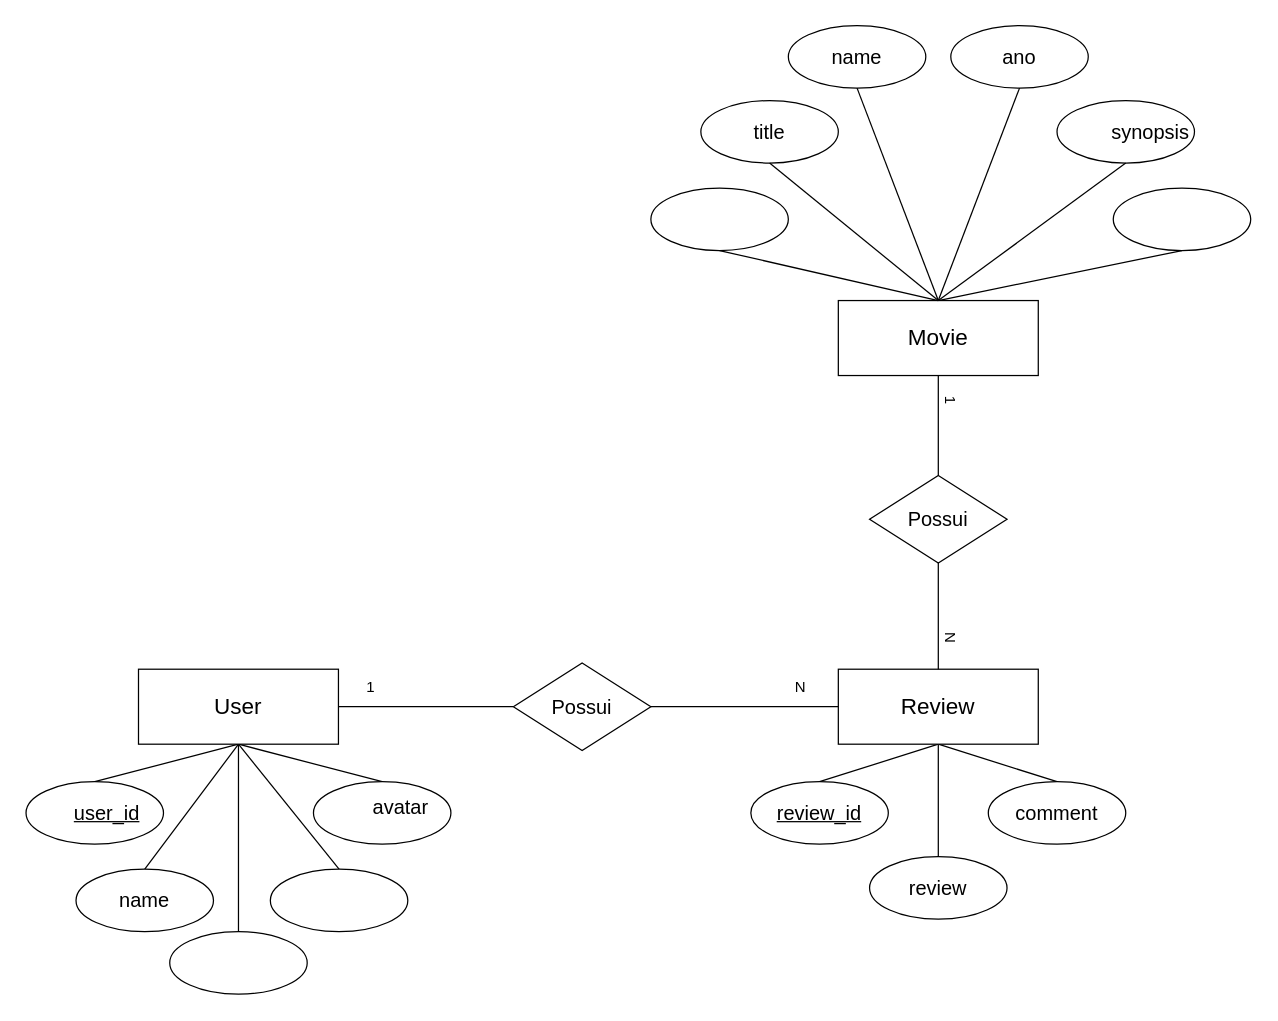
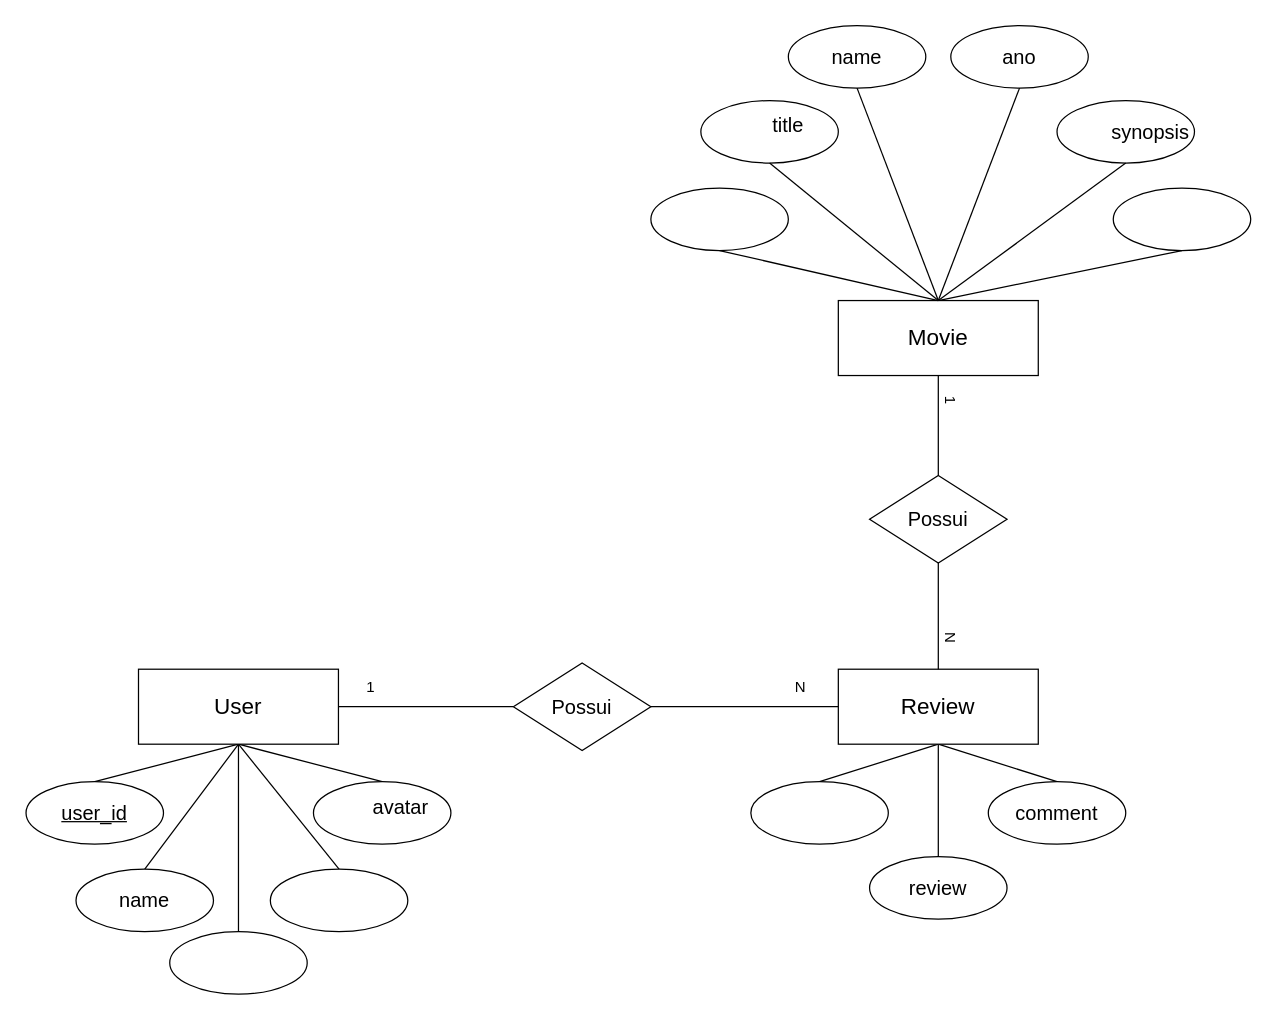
(769, 132) -> (788, 126)
(107, 813) -> (94, 813)
(819, 813) -> none
